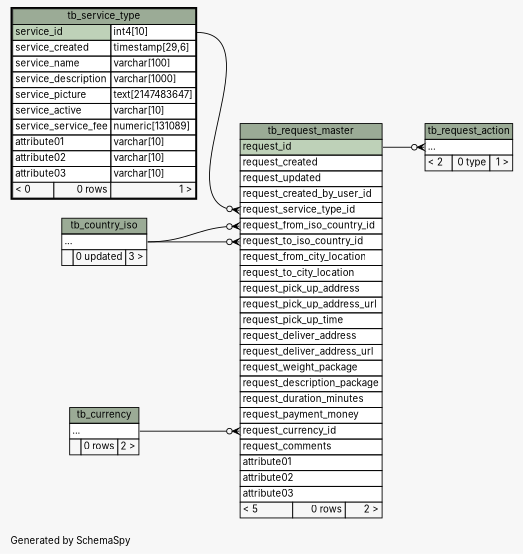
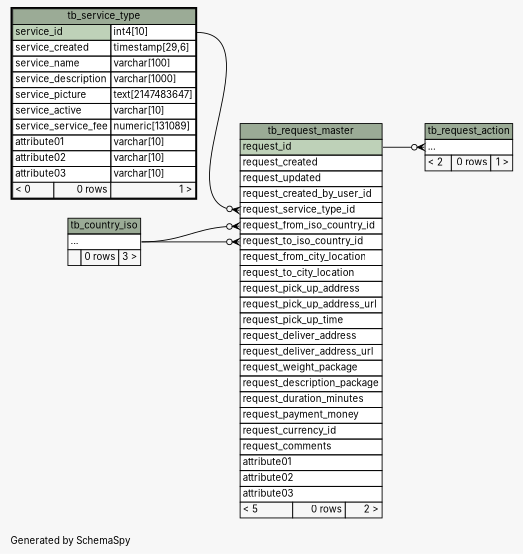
(472, 163) -> (472, 163)
(99, 257) -> (100, 257)
(104, 431) -> none
